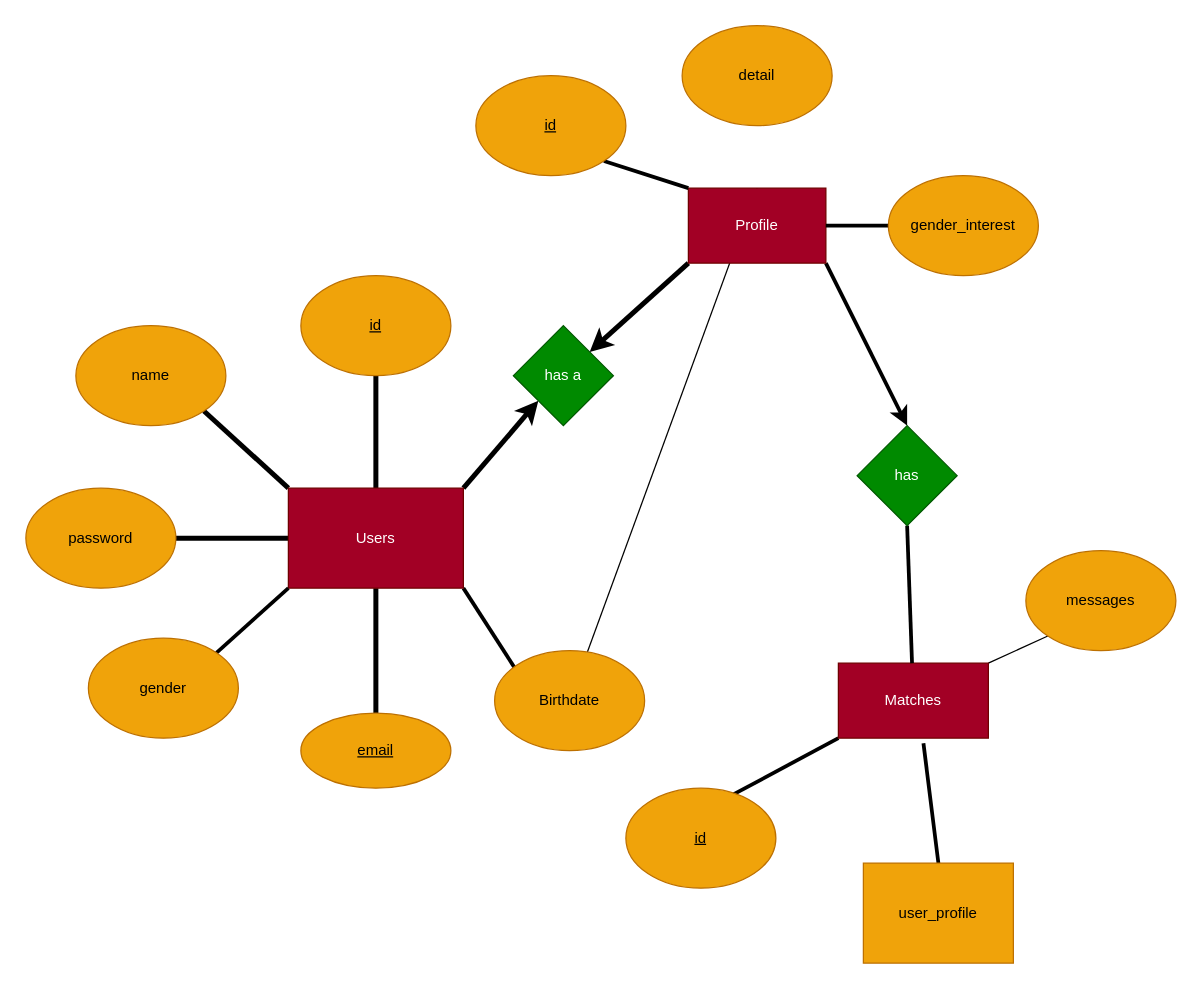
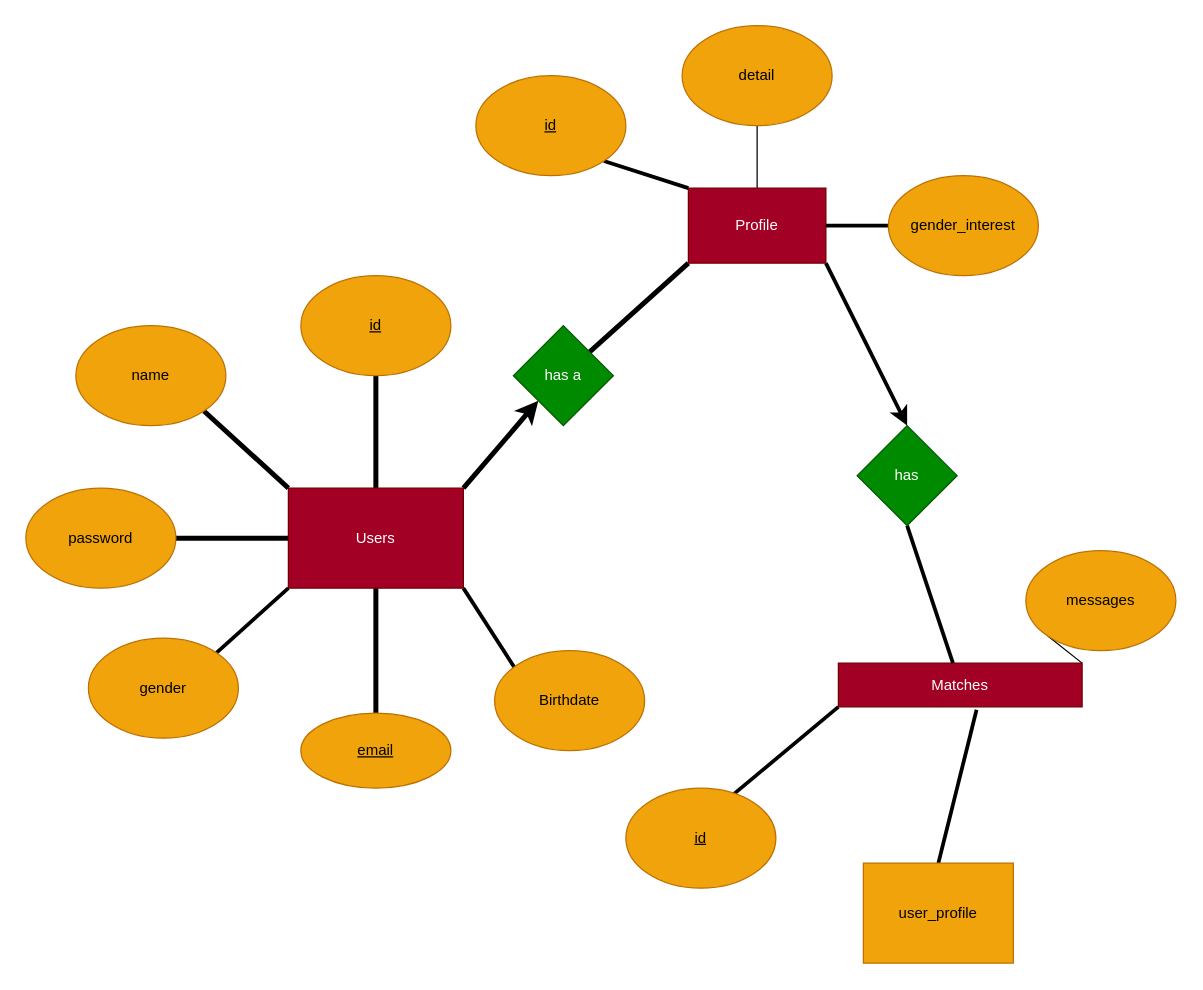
(603, 340) -> (597, 345)
(659, 456) -> (757, 157)
(913, 701) -> (960, 685)
